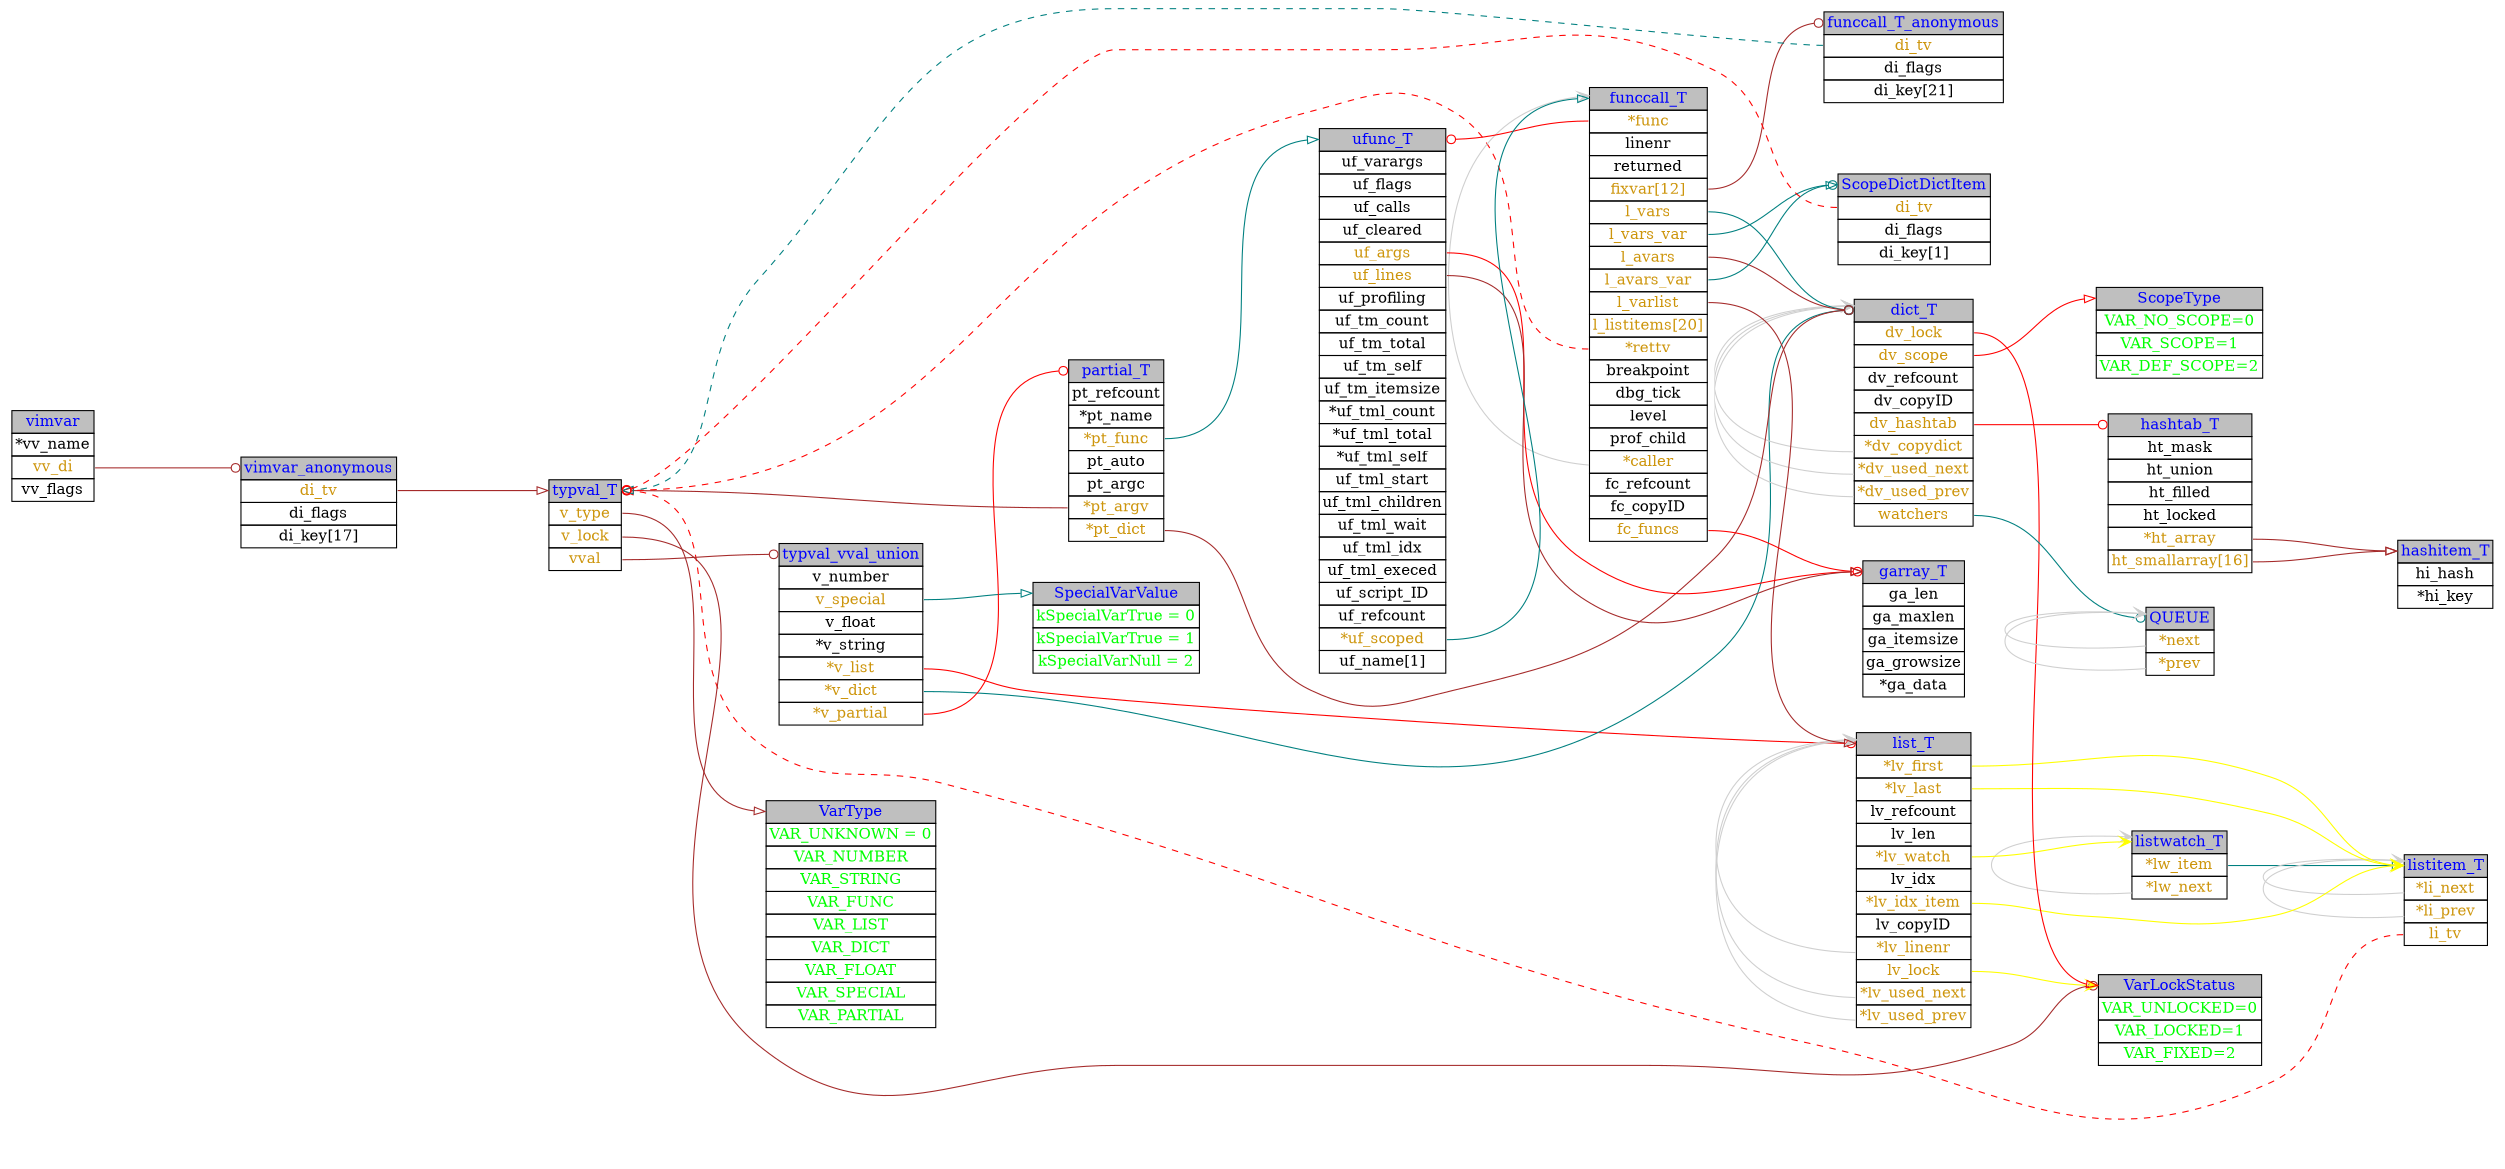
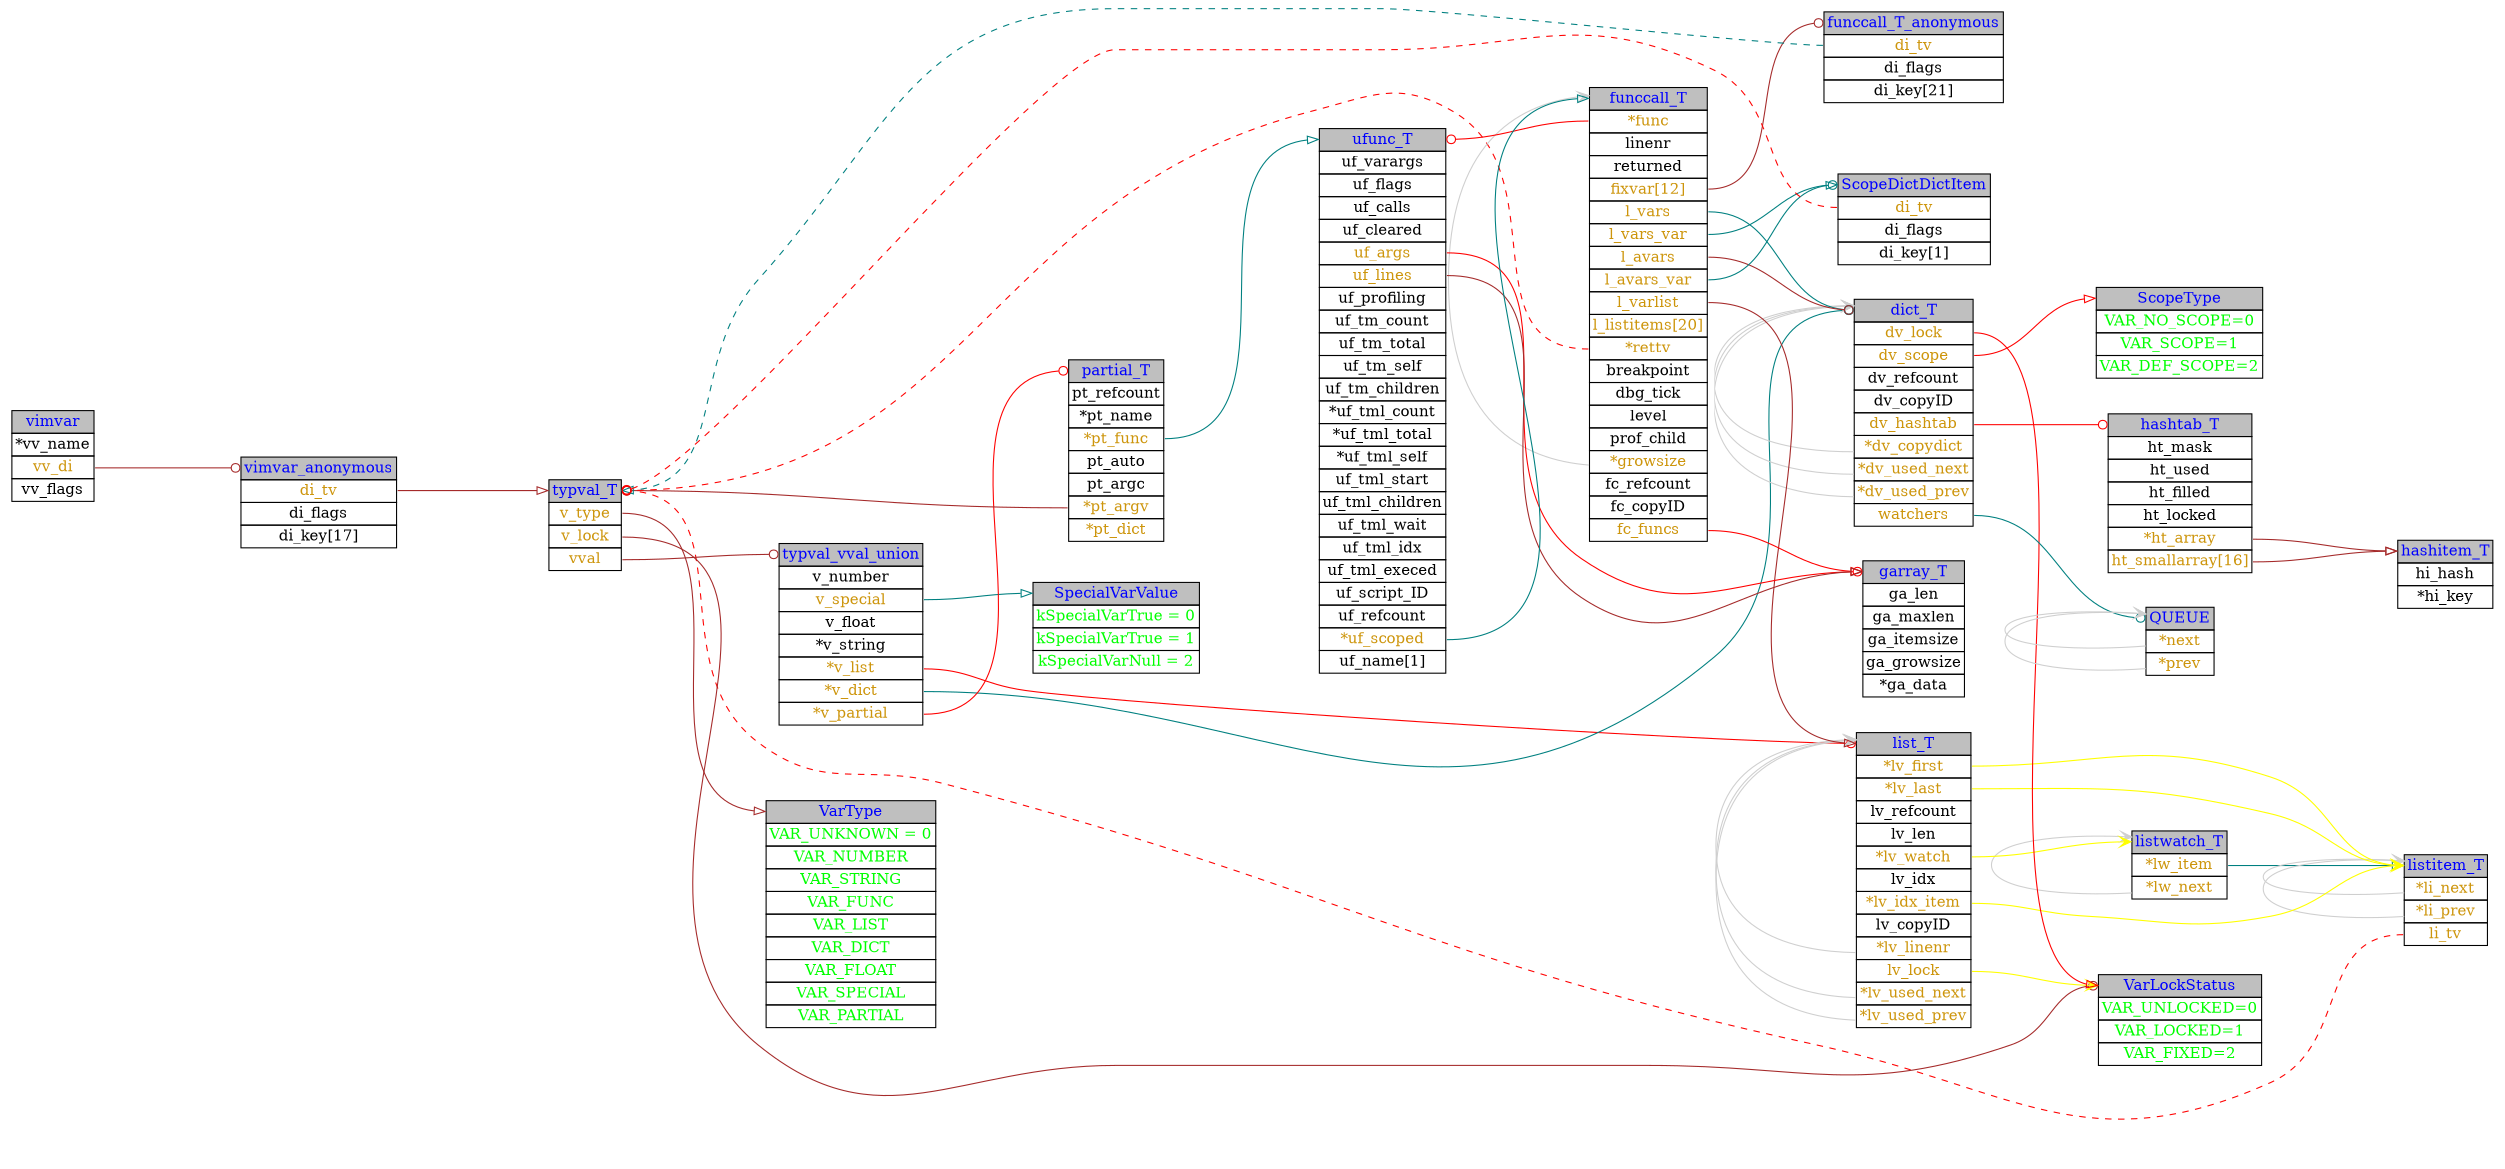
(1383, 389) -> (1383, 389)
(1648, 461) -> (1648, 461)
(2180, 470) -> (2180, 470)
(1560, 661) -> none
(1467, 950) -> (1467, 950)
